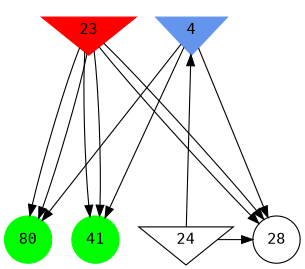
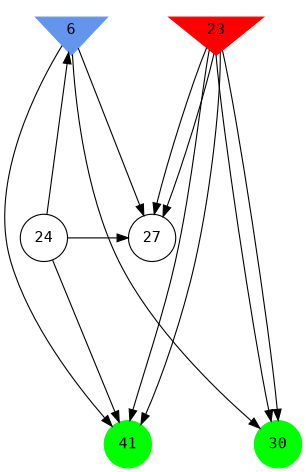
(192, 30) -> (72, 30)
(28, 240) -> (278, 444)
(186, 240) -> (44, 238)
(277, 240) -> (152, 238)
none -> (84, 336)
